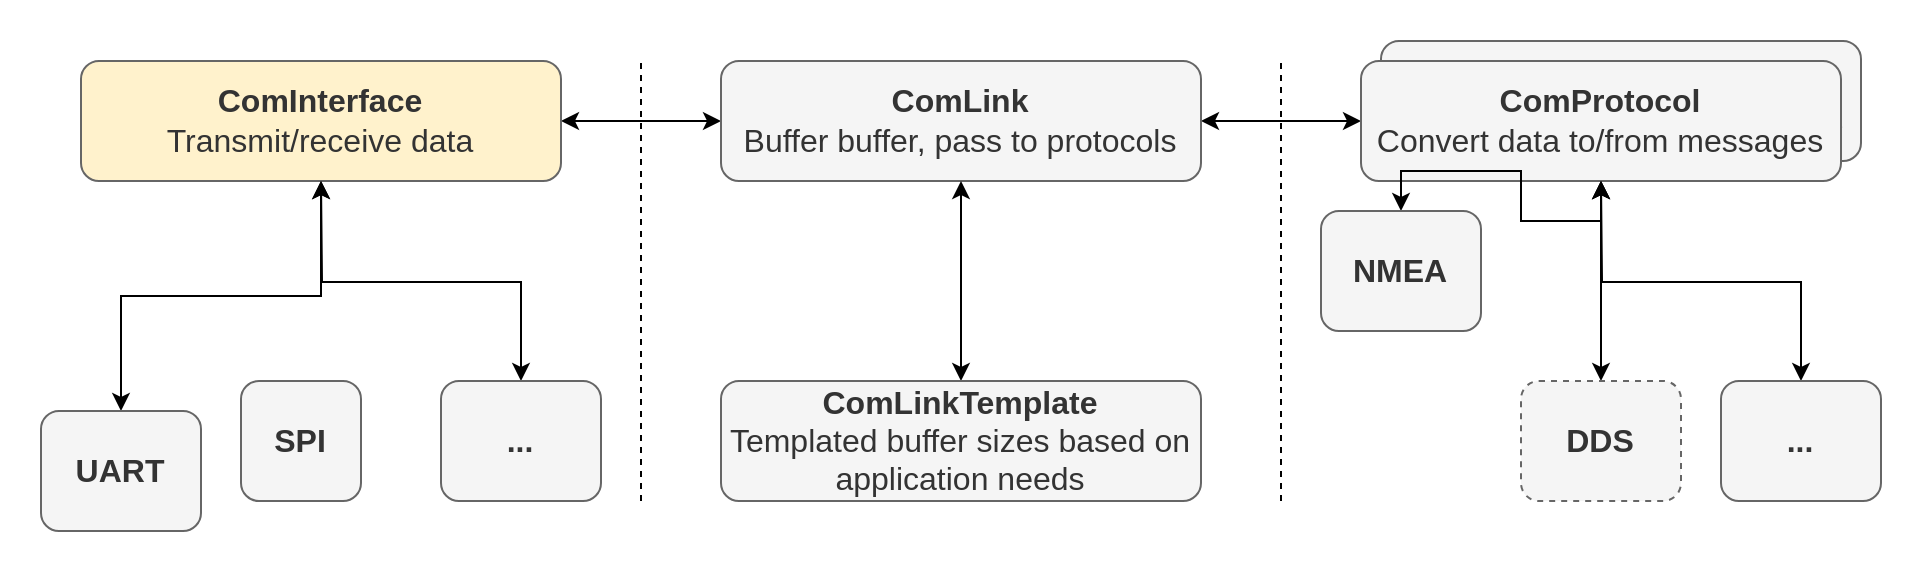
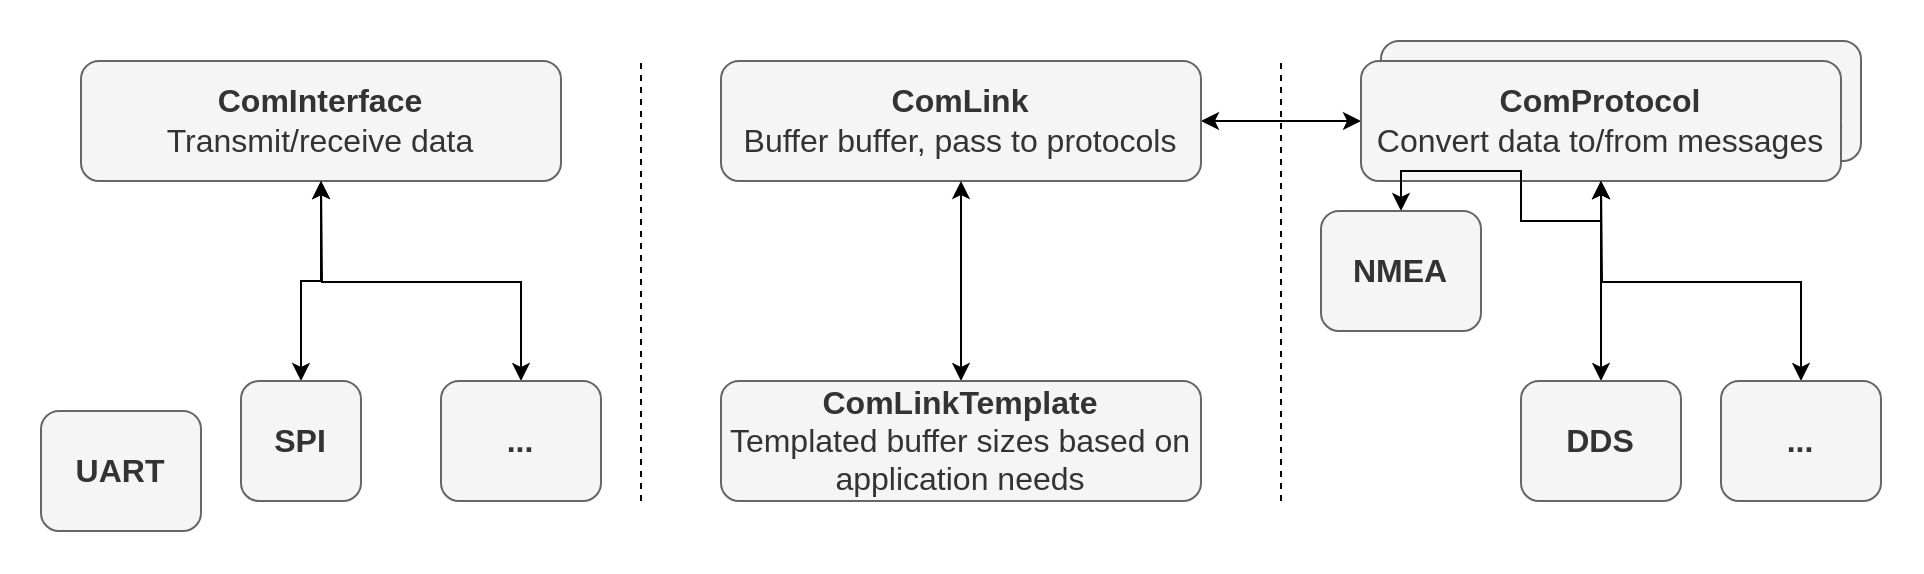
(321, 121) -> (321, 121)
(644, 121) -> none
(175, 296) -> none
none -> (301, 317)
(1601, 441) -> (1601, 441)
